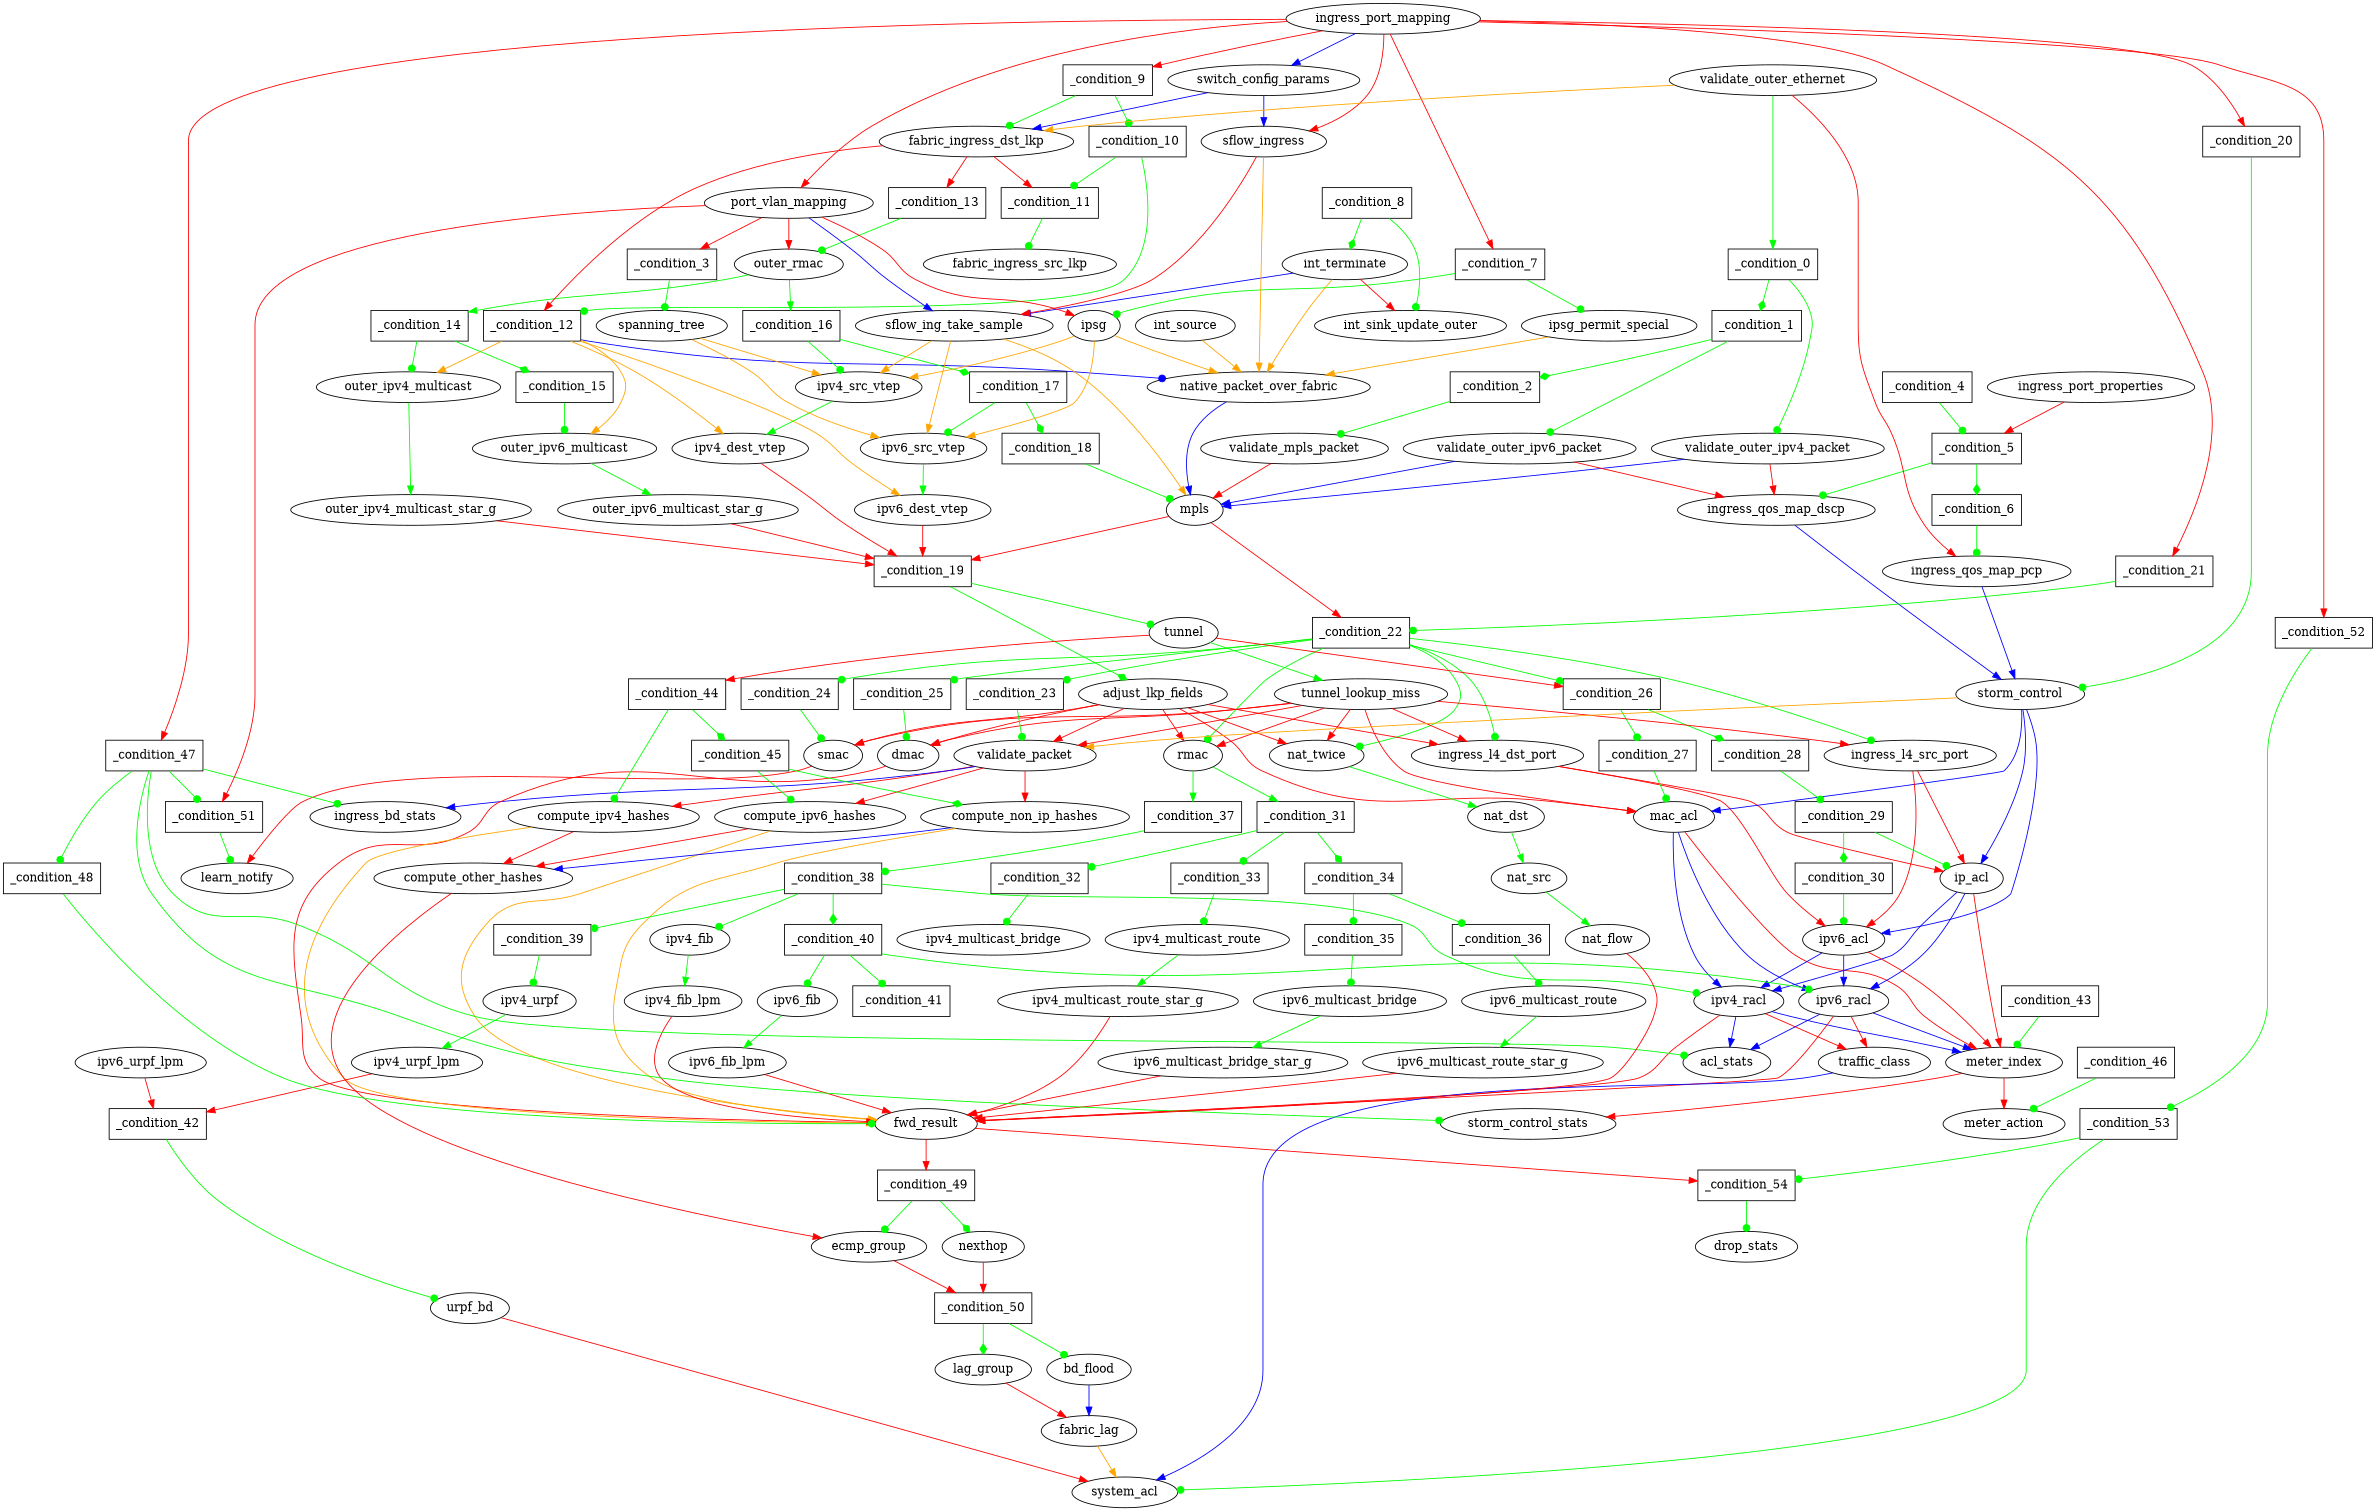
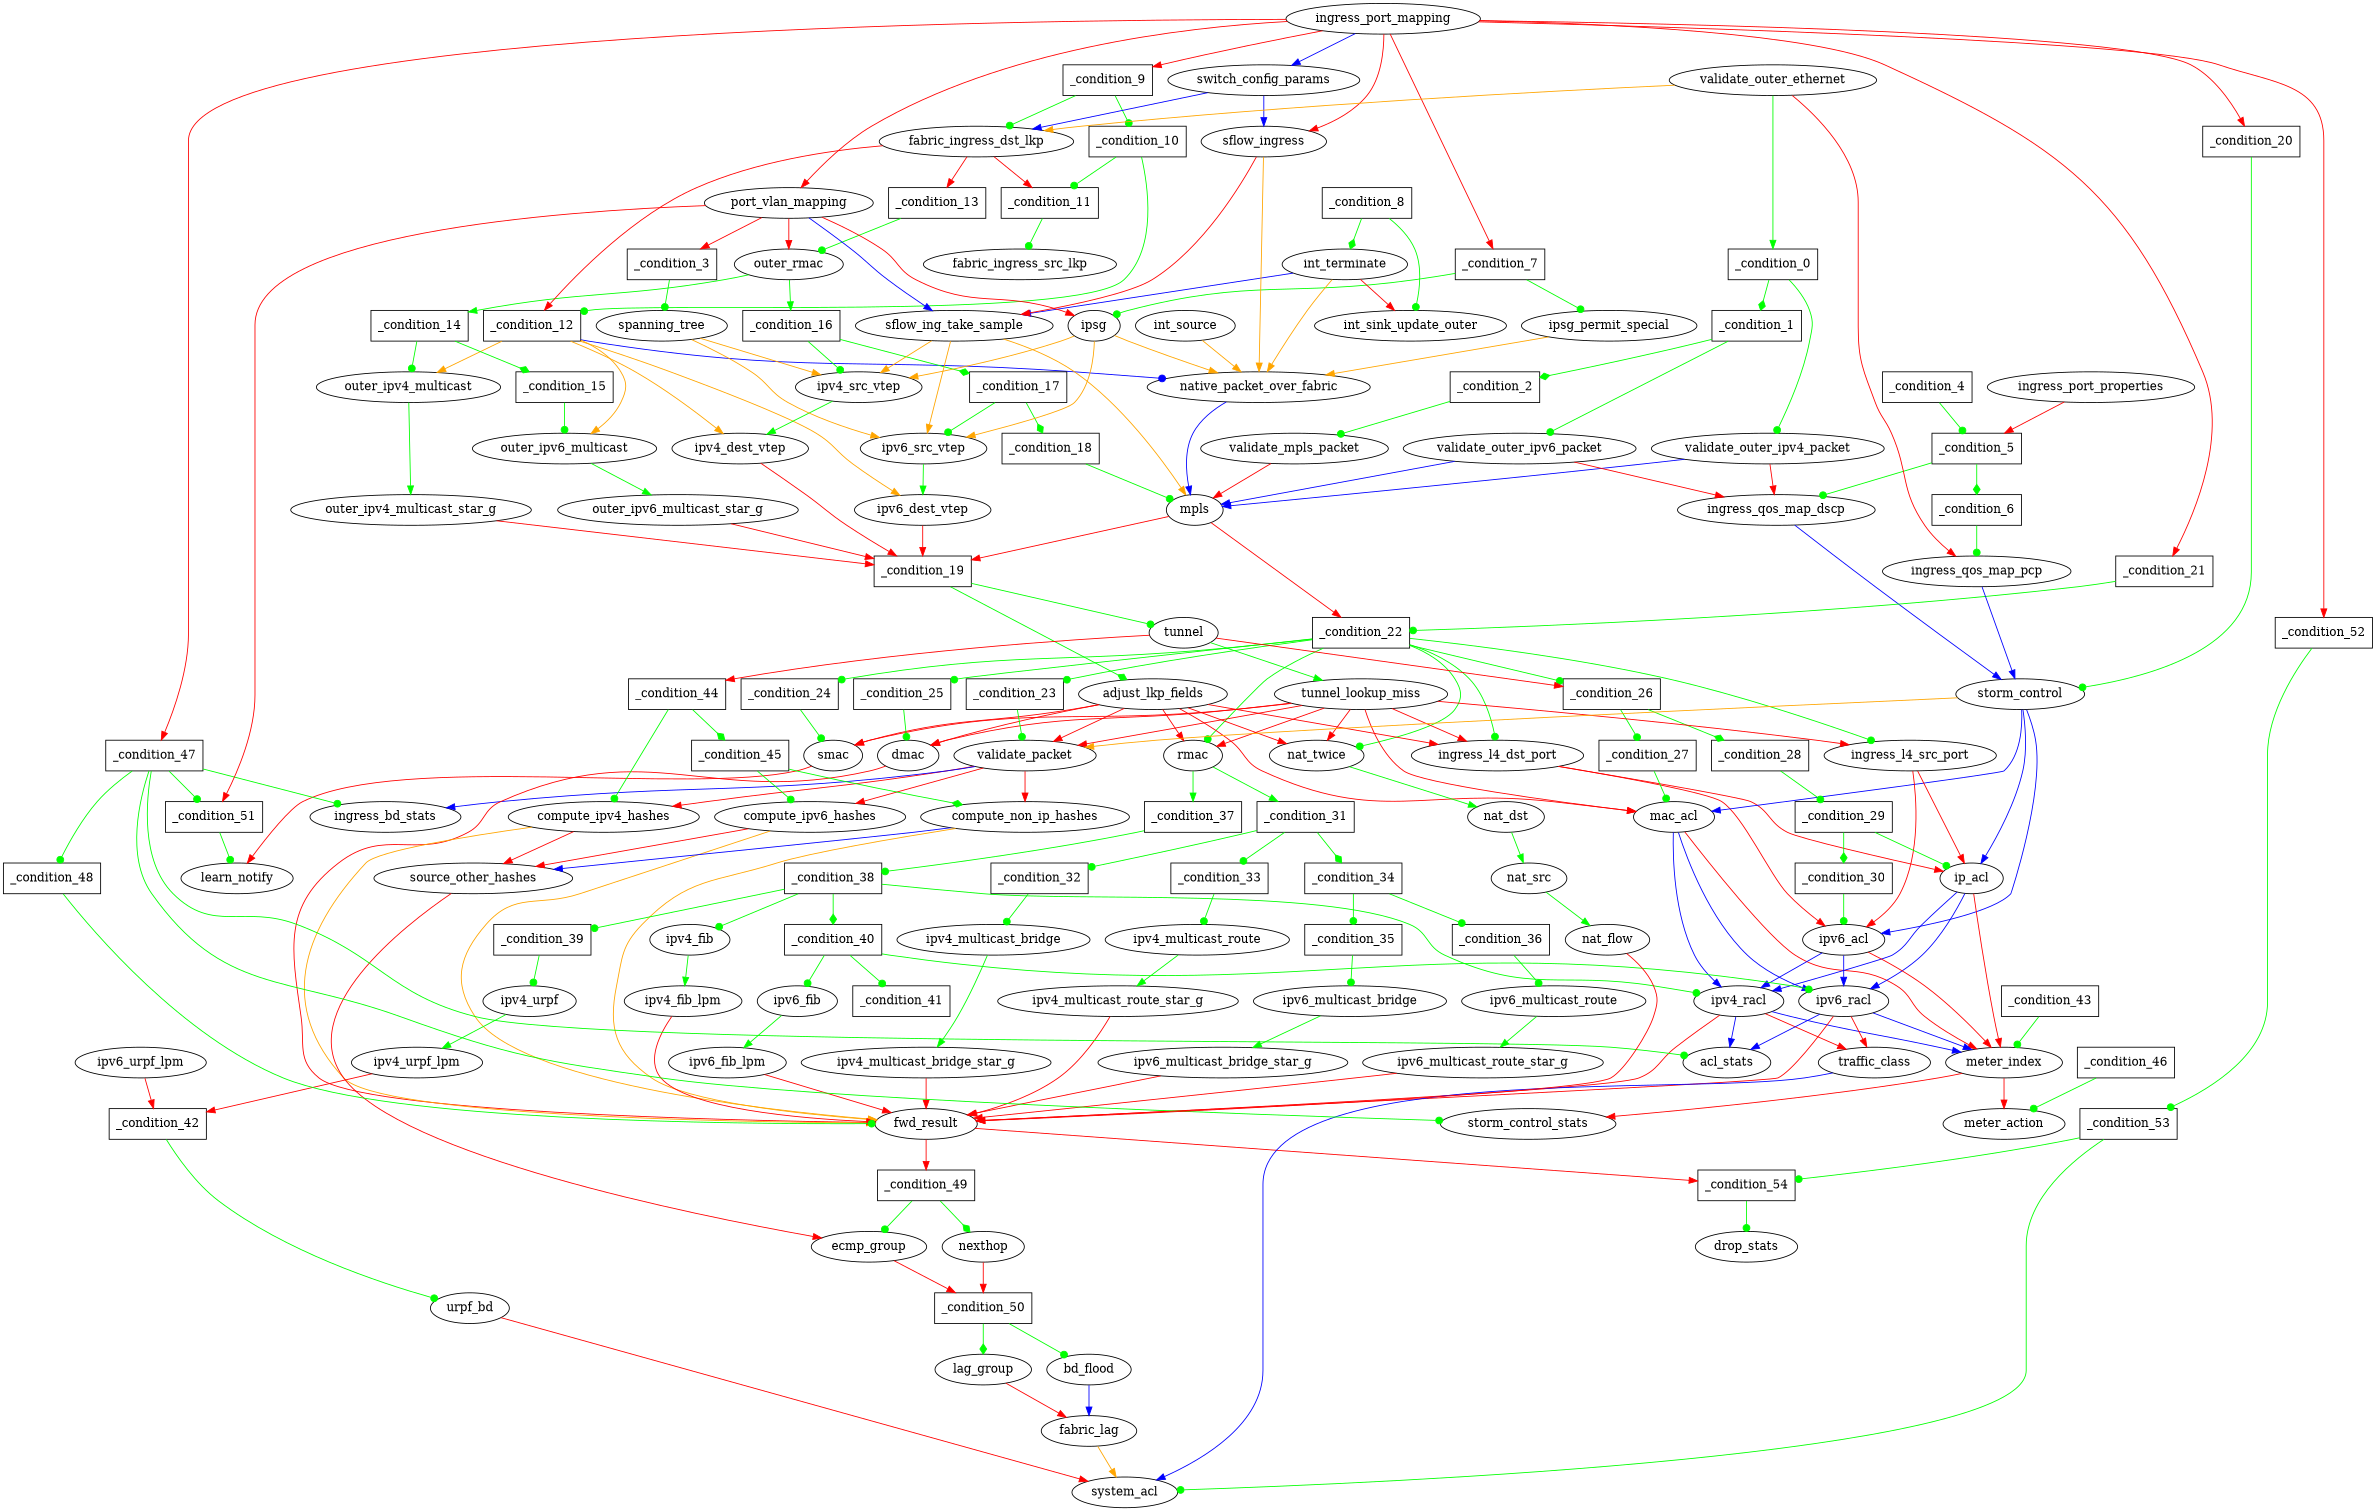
(473, 878) -> (473, 878)
none -> (926, 1063)
